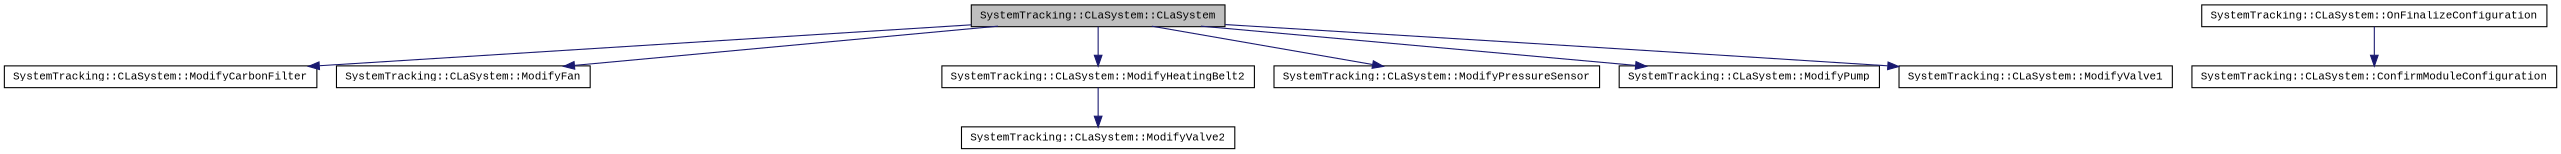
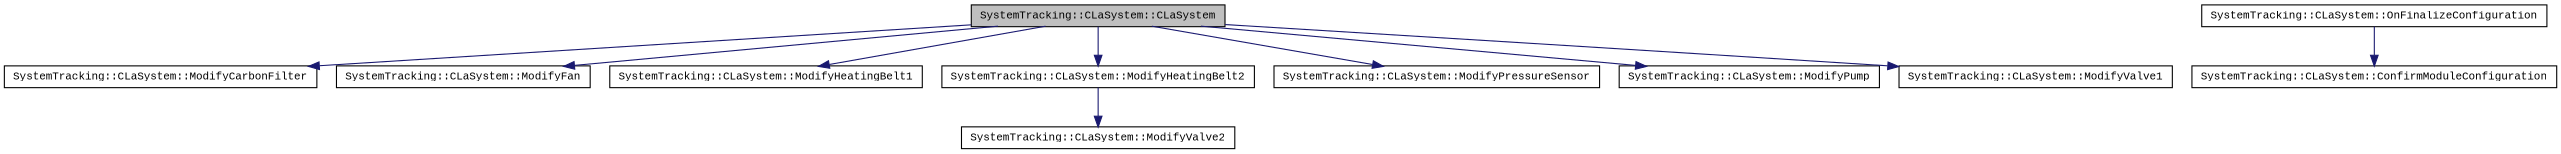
none -> (766, 77)
